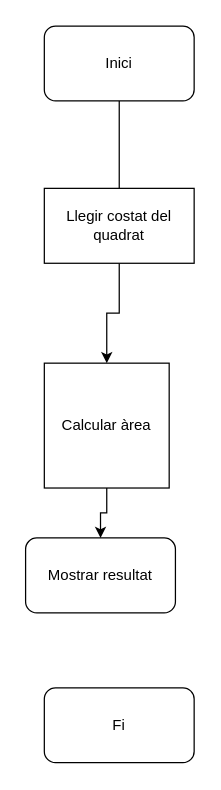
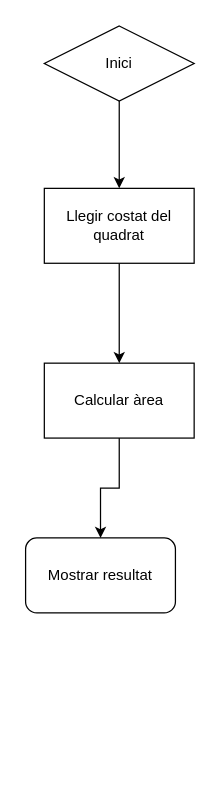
(119, 63) -> (119, 63)
(119, 181) -> (119, 178)
(107, 426) -> (119, 401)
(119, 726) -> none
